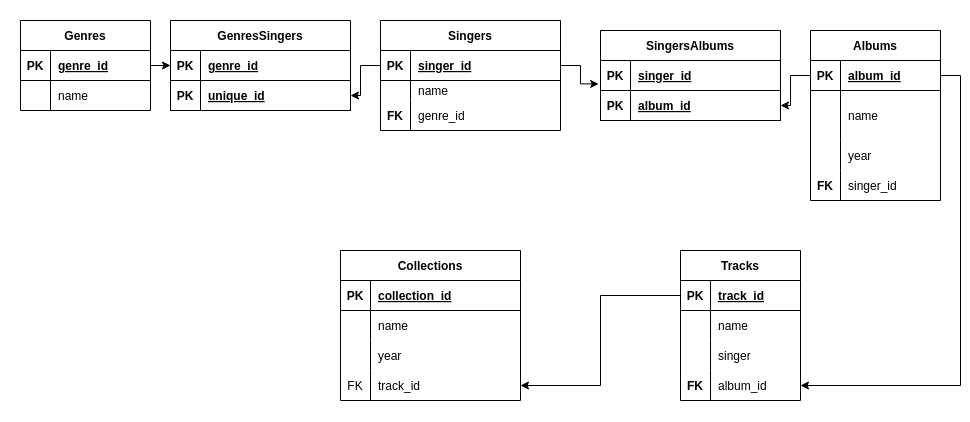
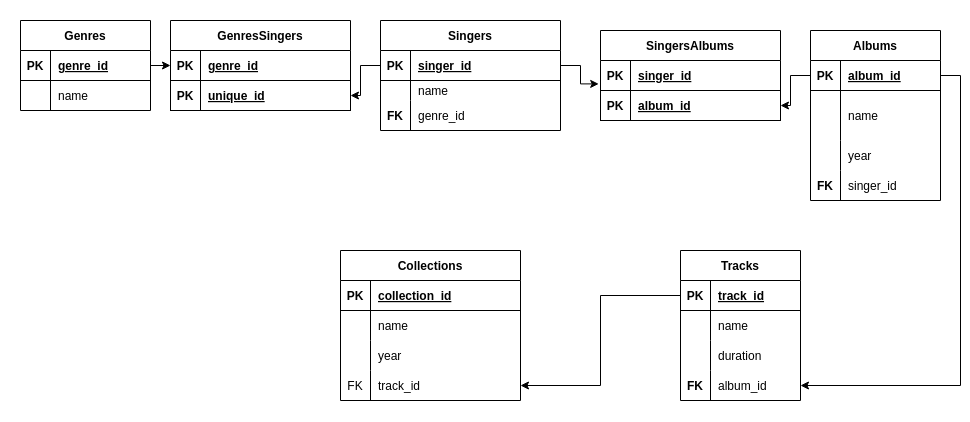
(737, 356) -> (743, 356)
